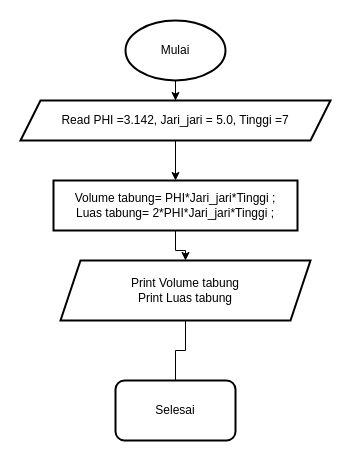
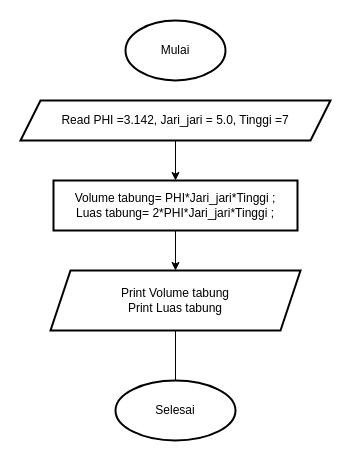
(176, 95) -> none
(186, 291) -> (176, 301)
(176, 411) -> (176, 411)
